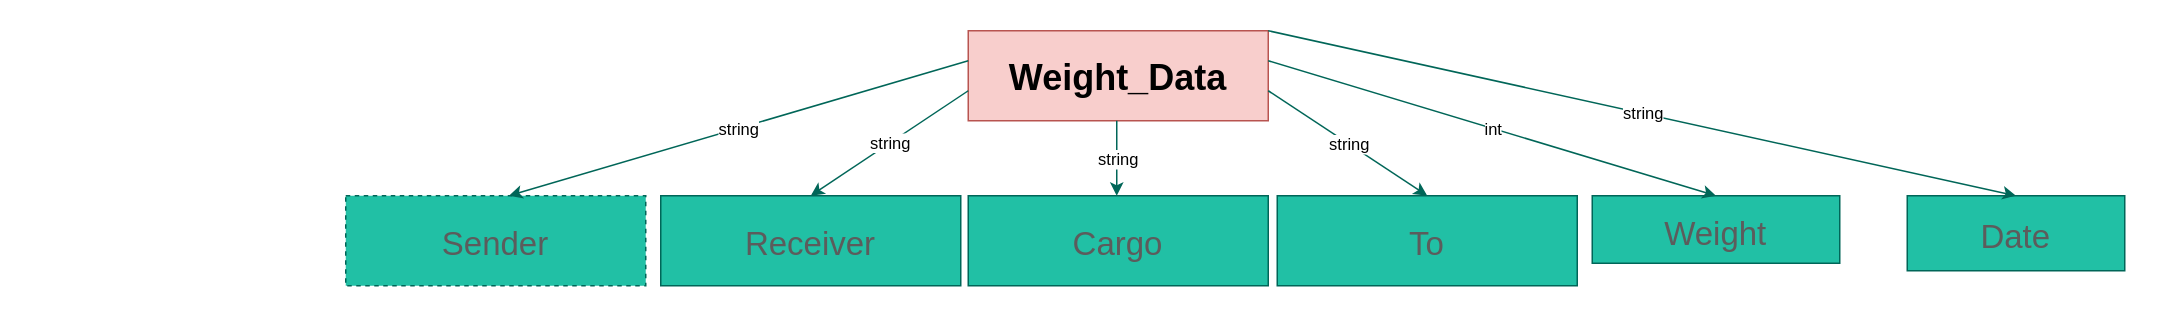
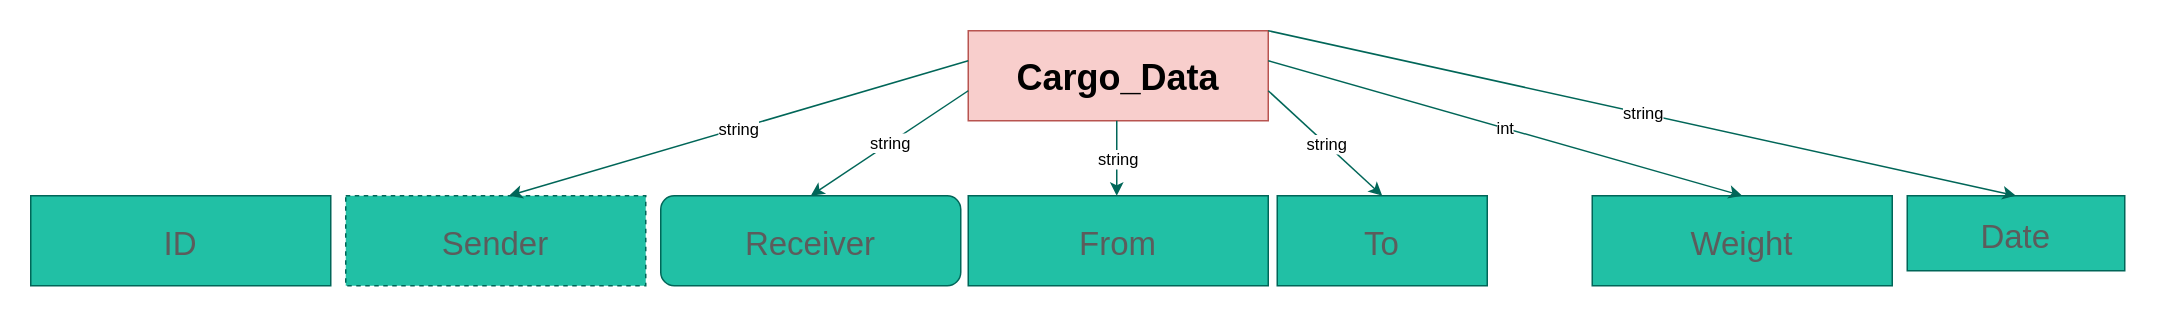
(1118, 76) -> (1118, 76)
(1716, 230) -> (1742, 241)
none -> (181, 241)
(811, 241) -> (811, 241)
(1118, 241) -> (1118, 241)
(1427, 241) -> (1382, 241)
